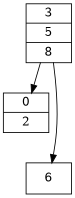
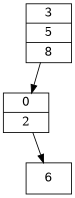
(57, 109) -> (37, 144)
